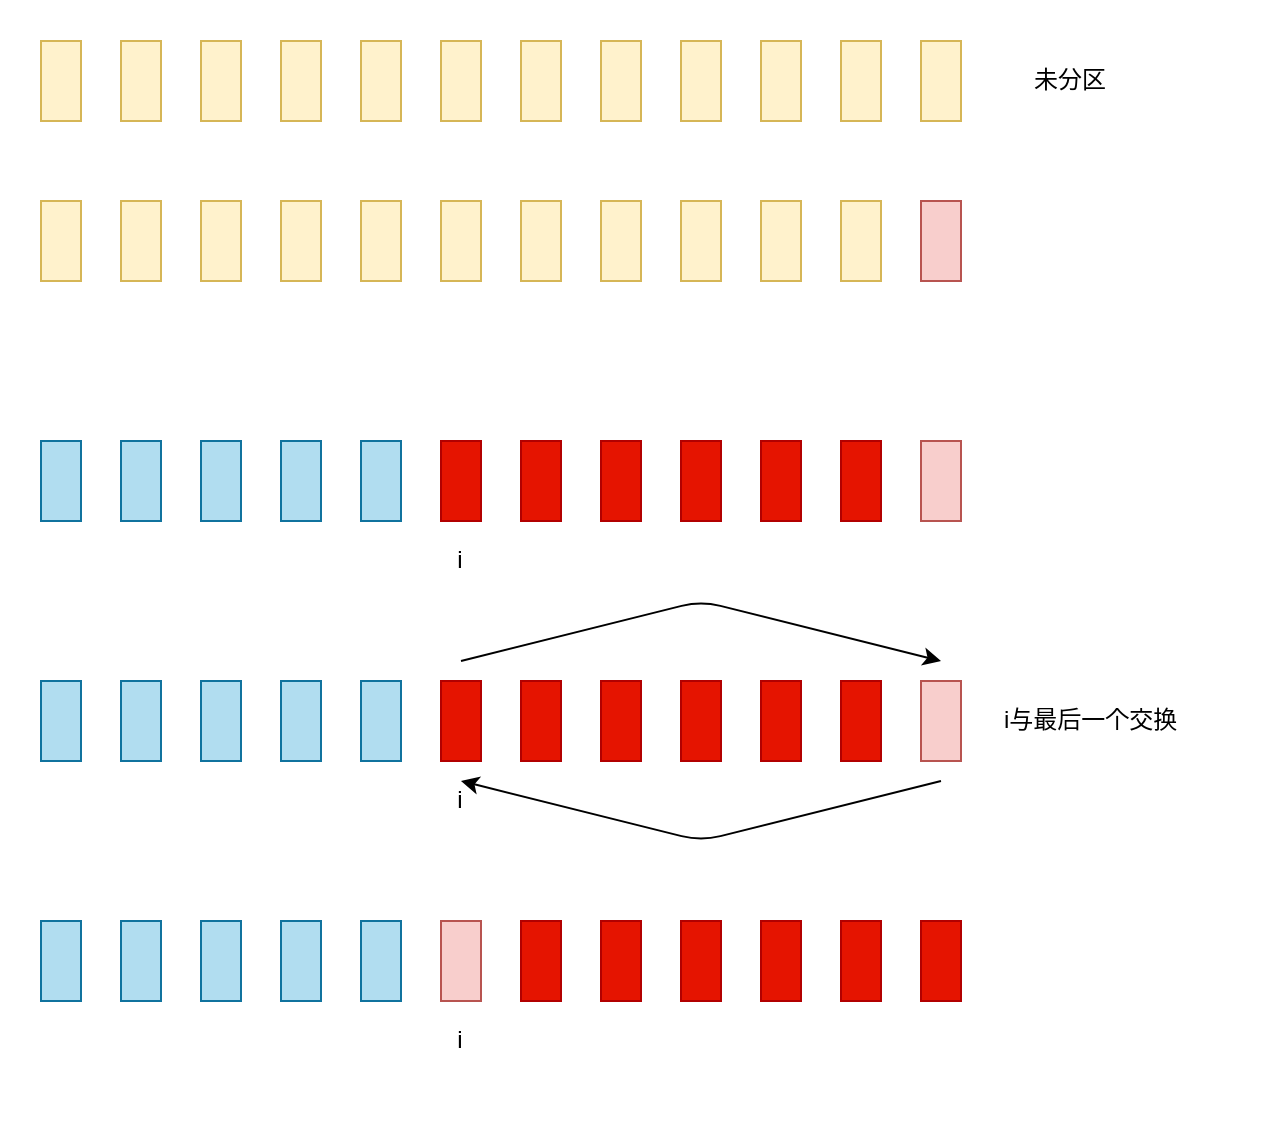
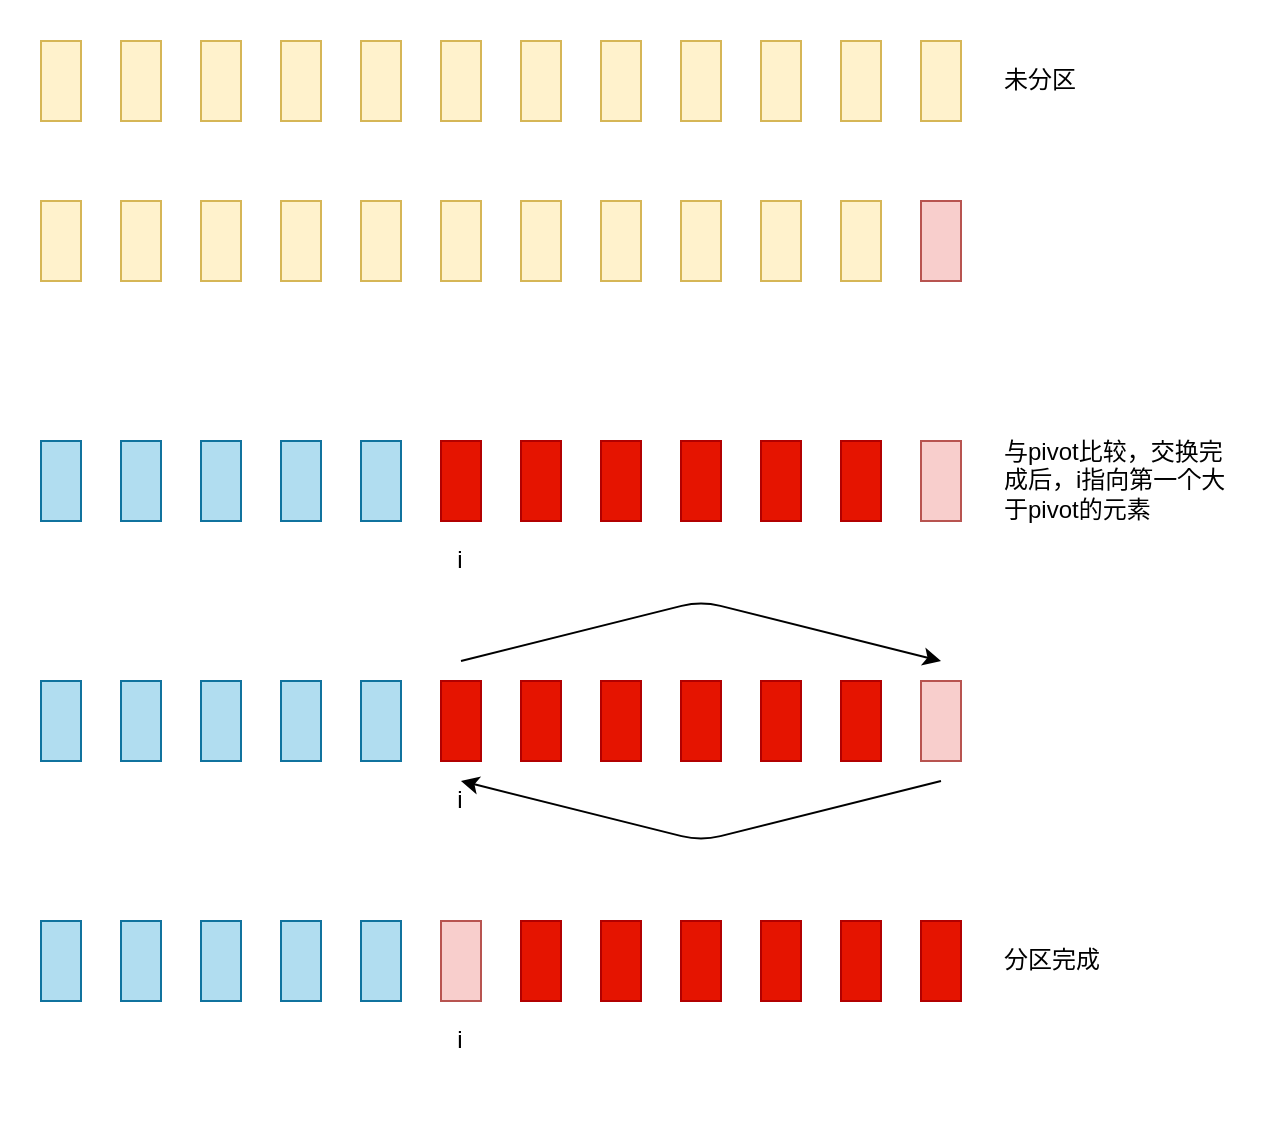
(1151, 81) -> (1121, 81)
none -> (1121, 481)
(1121, 721) -> none
none -> (1121, 961)
